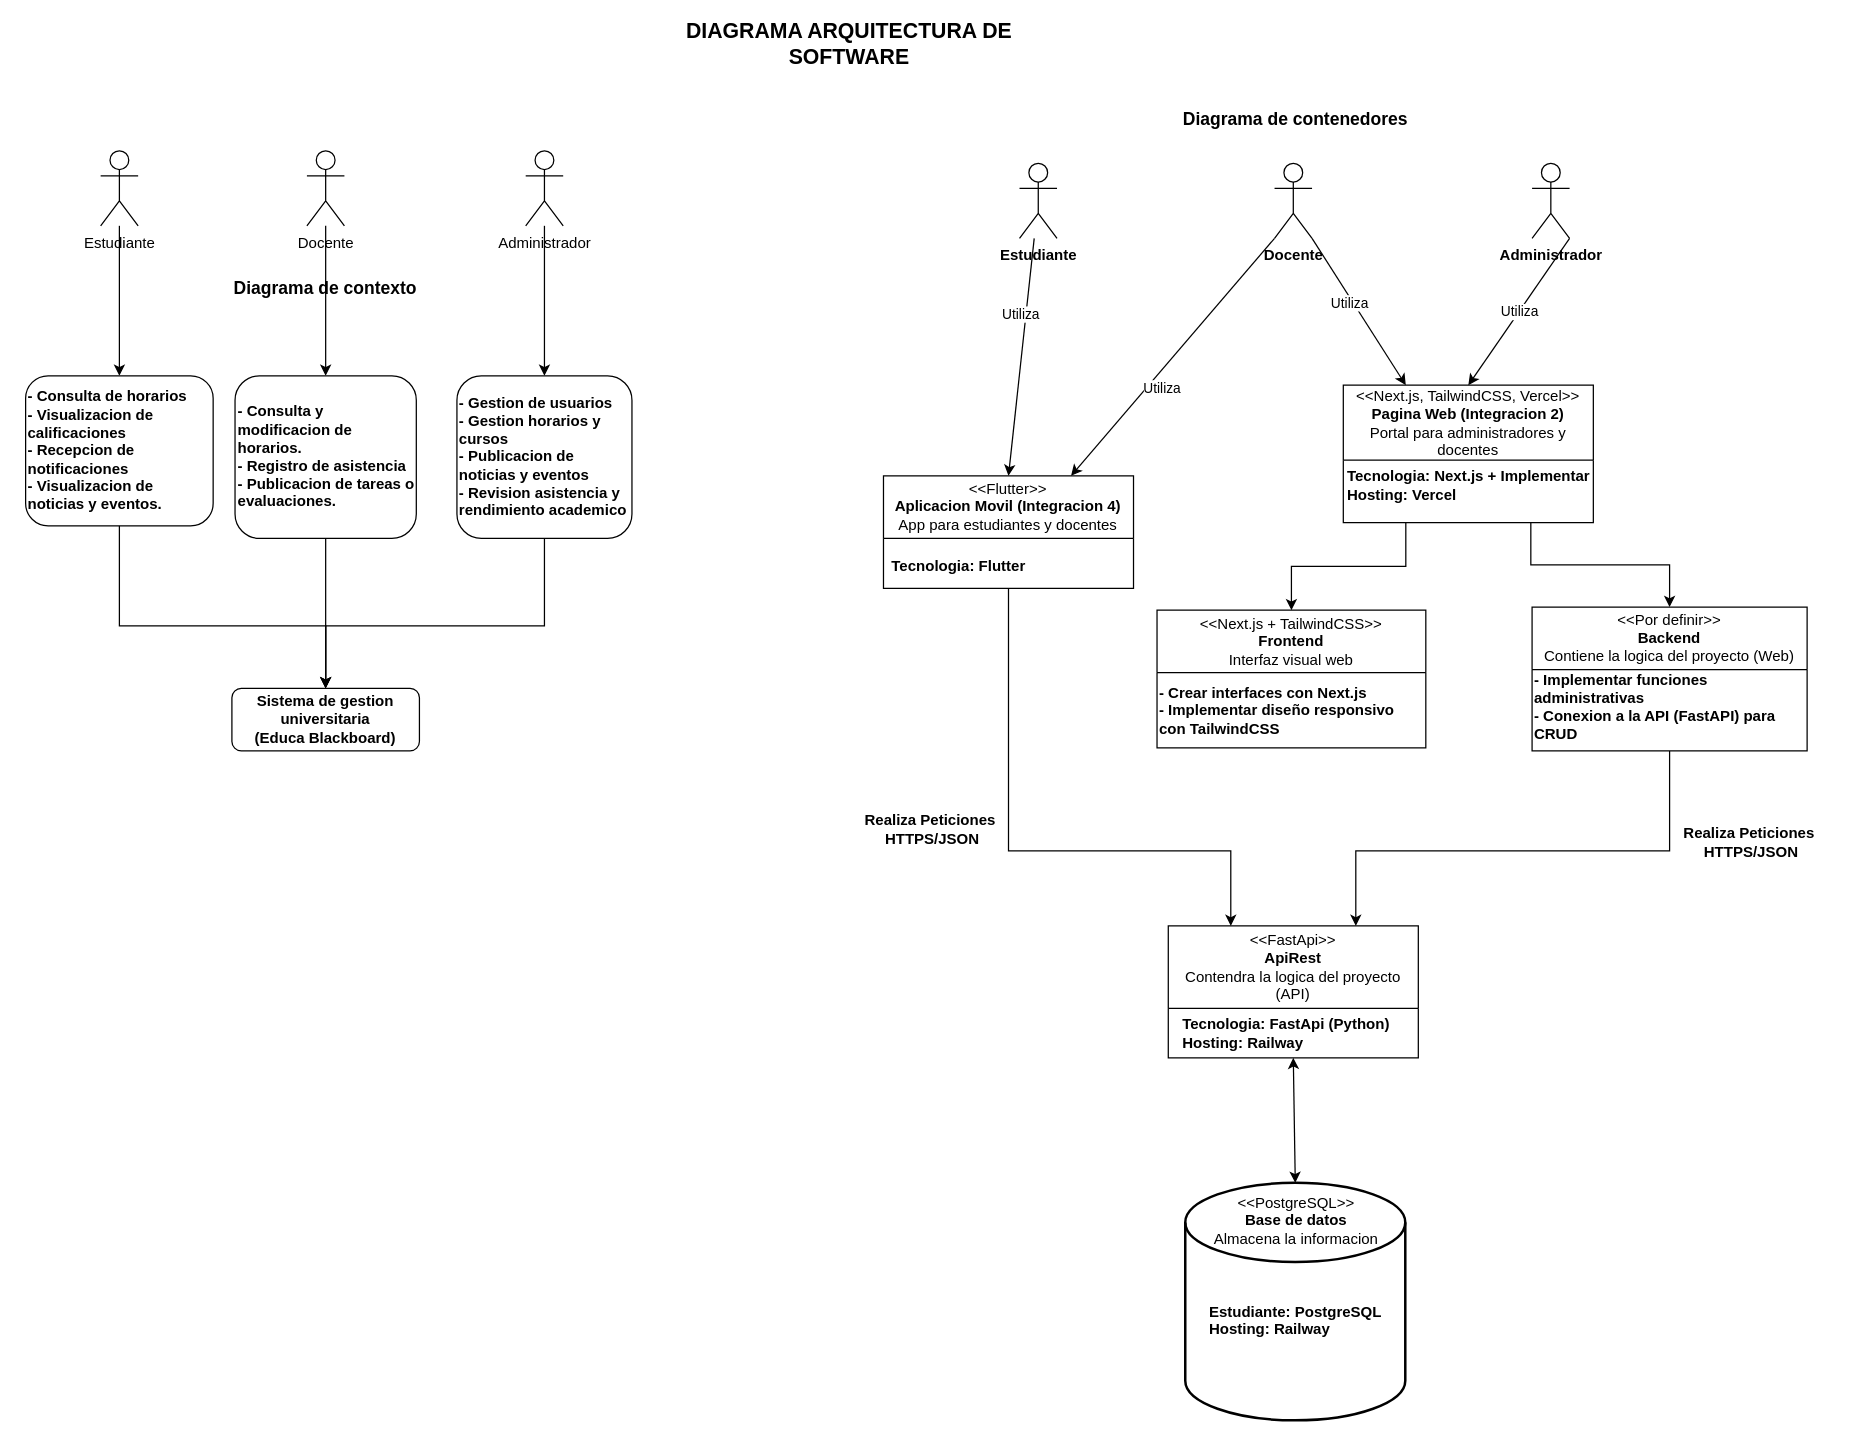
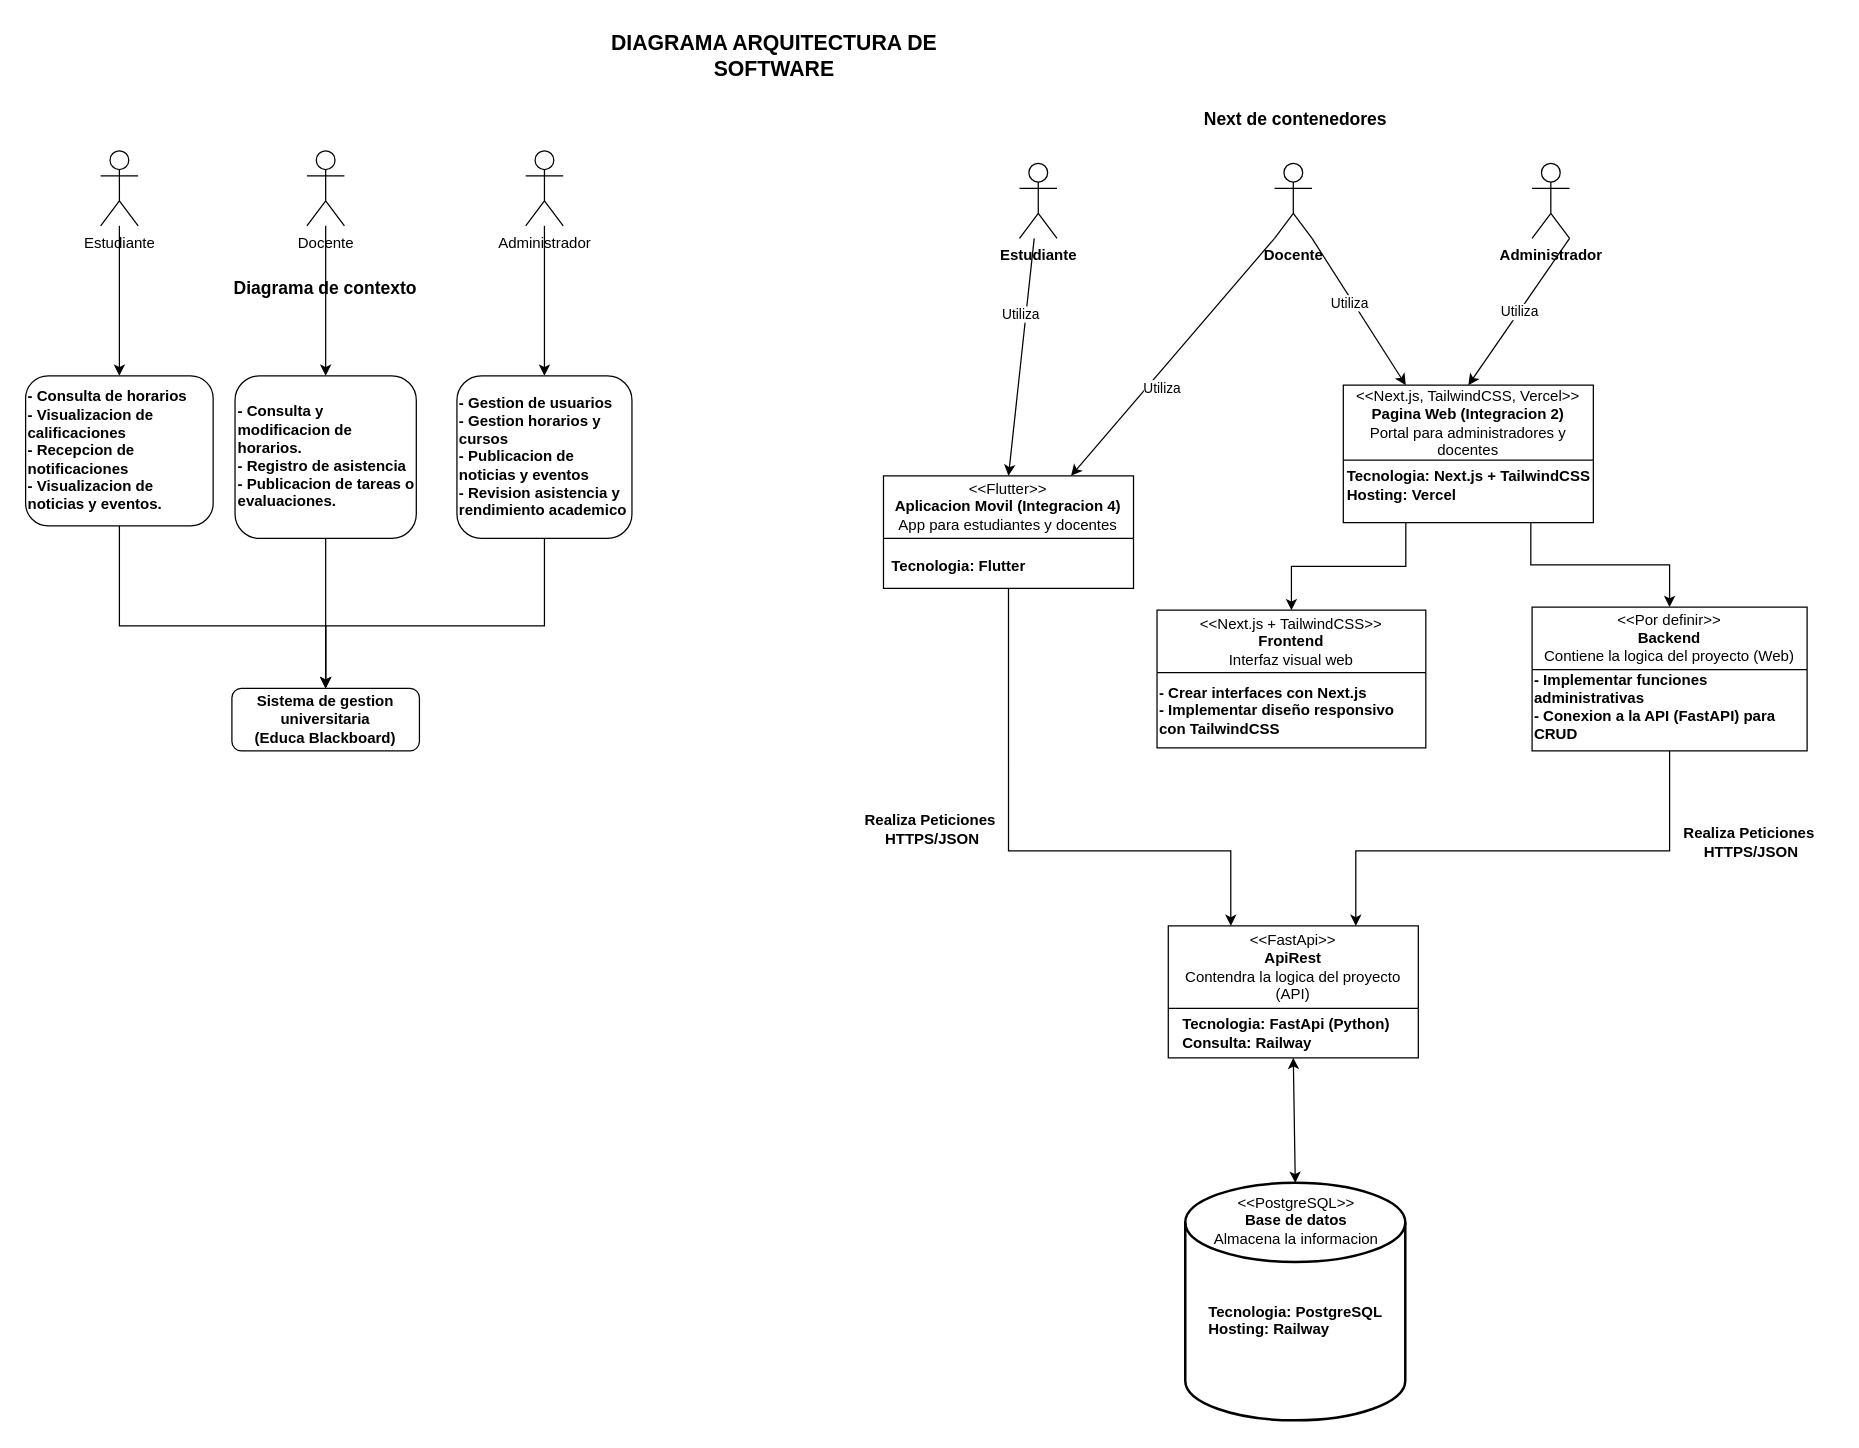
(849, 44) -> (774, 57)
(1296, 119) -> (1296, 119)
(1469, 486) -> (1469, 486)
(1286, 1033) -> (1286, 1033)
(1296, 1302) -> (1296, 1302)
